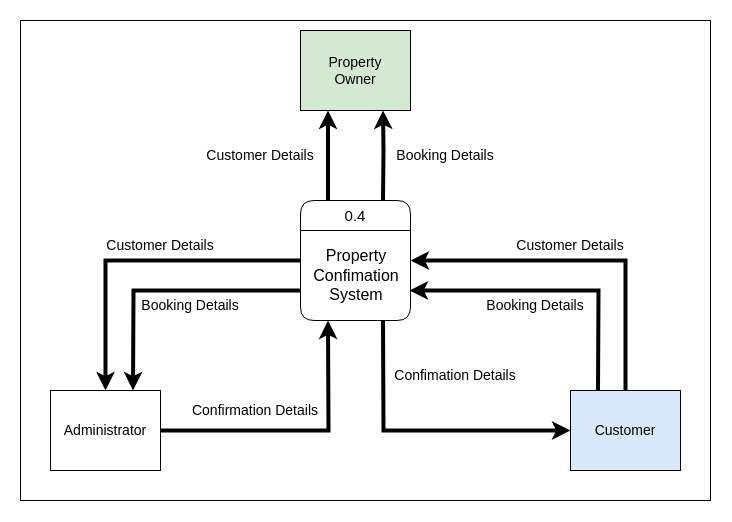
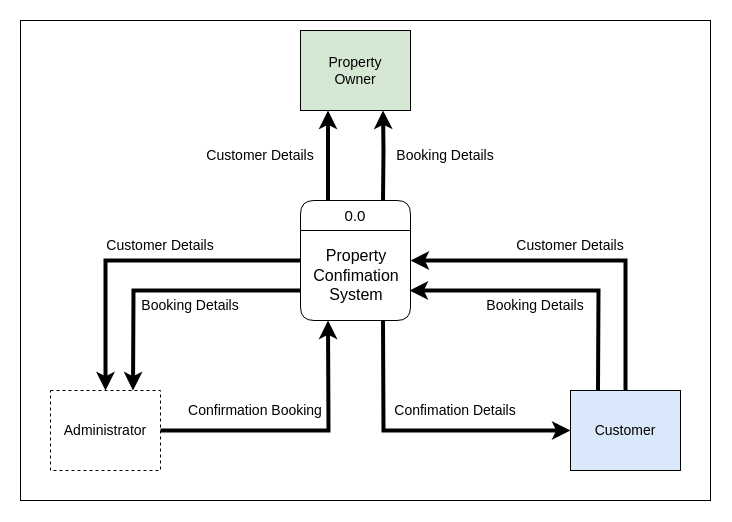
(356, 216) -> (356, 216)
(456, 376) -> (456, 411)
(256, 411) -> (256, 411)
(106, 431) -> (106, 431)
